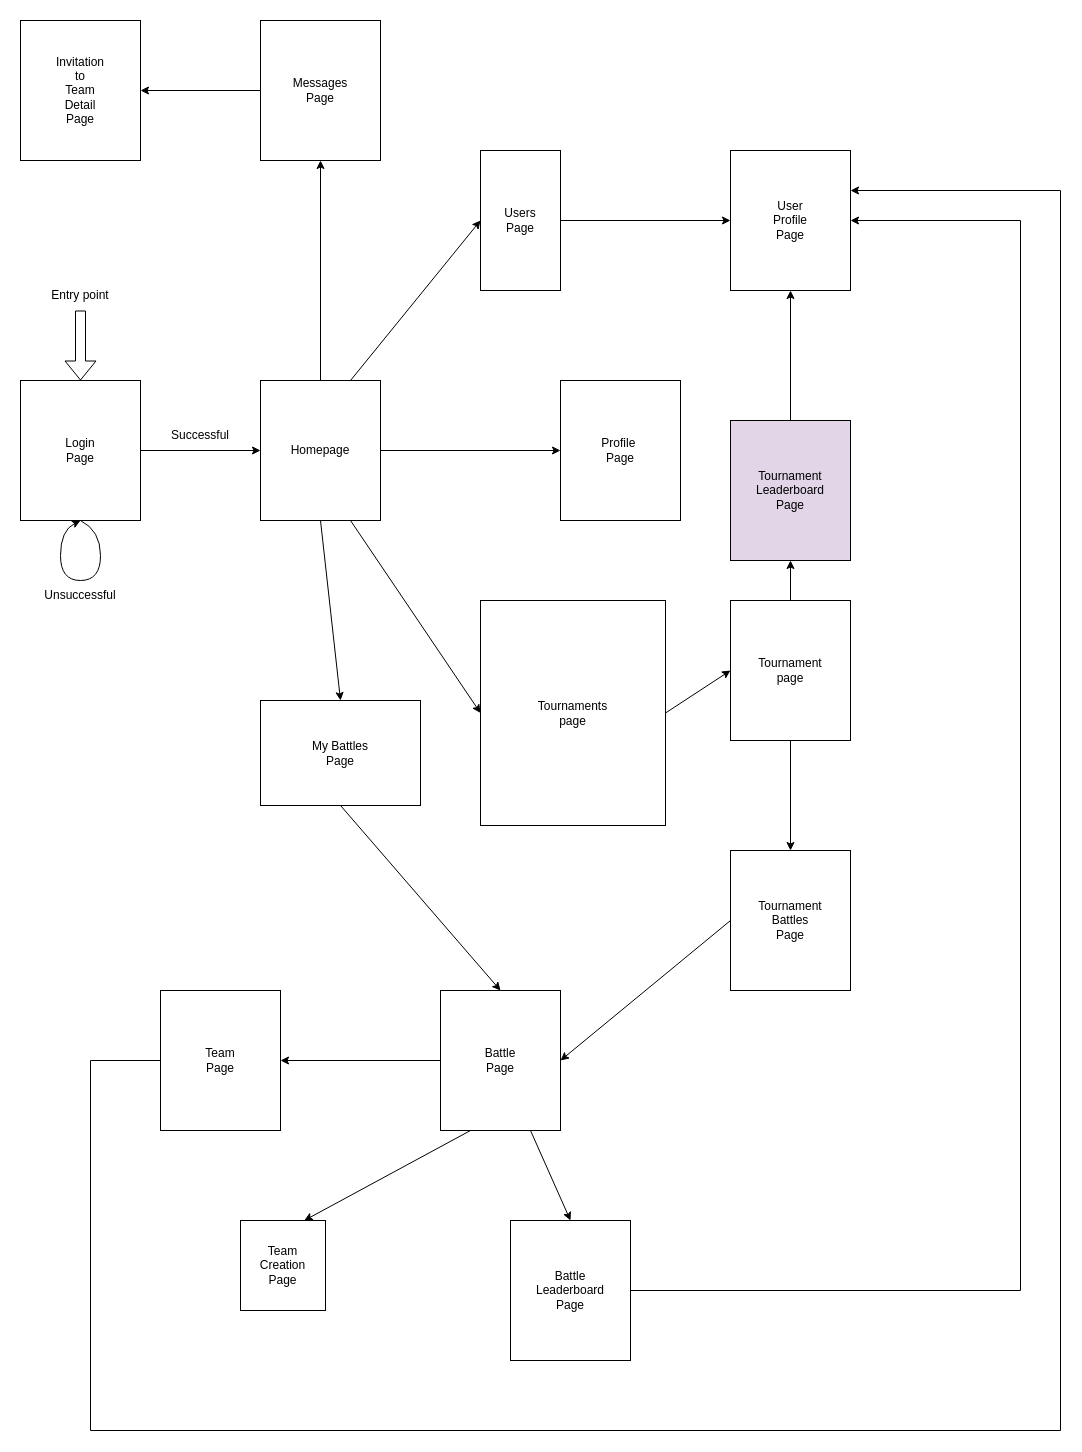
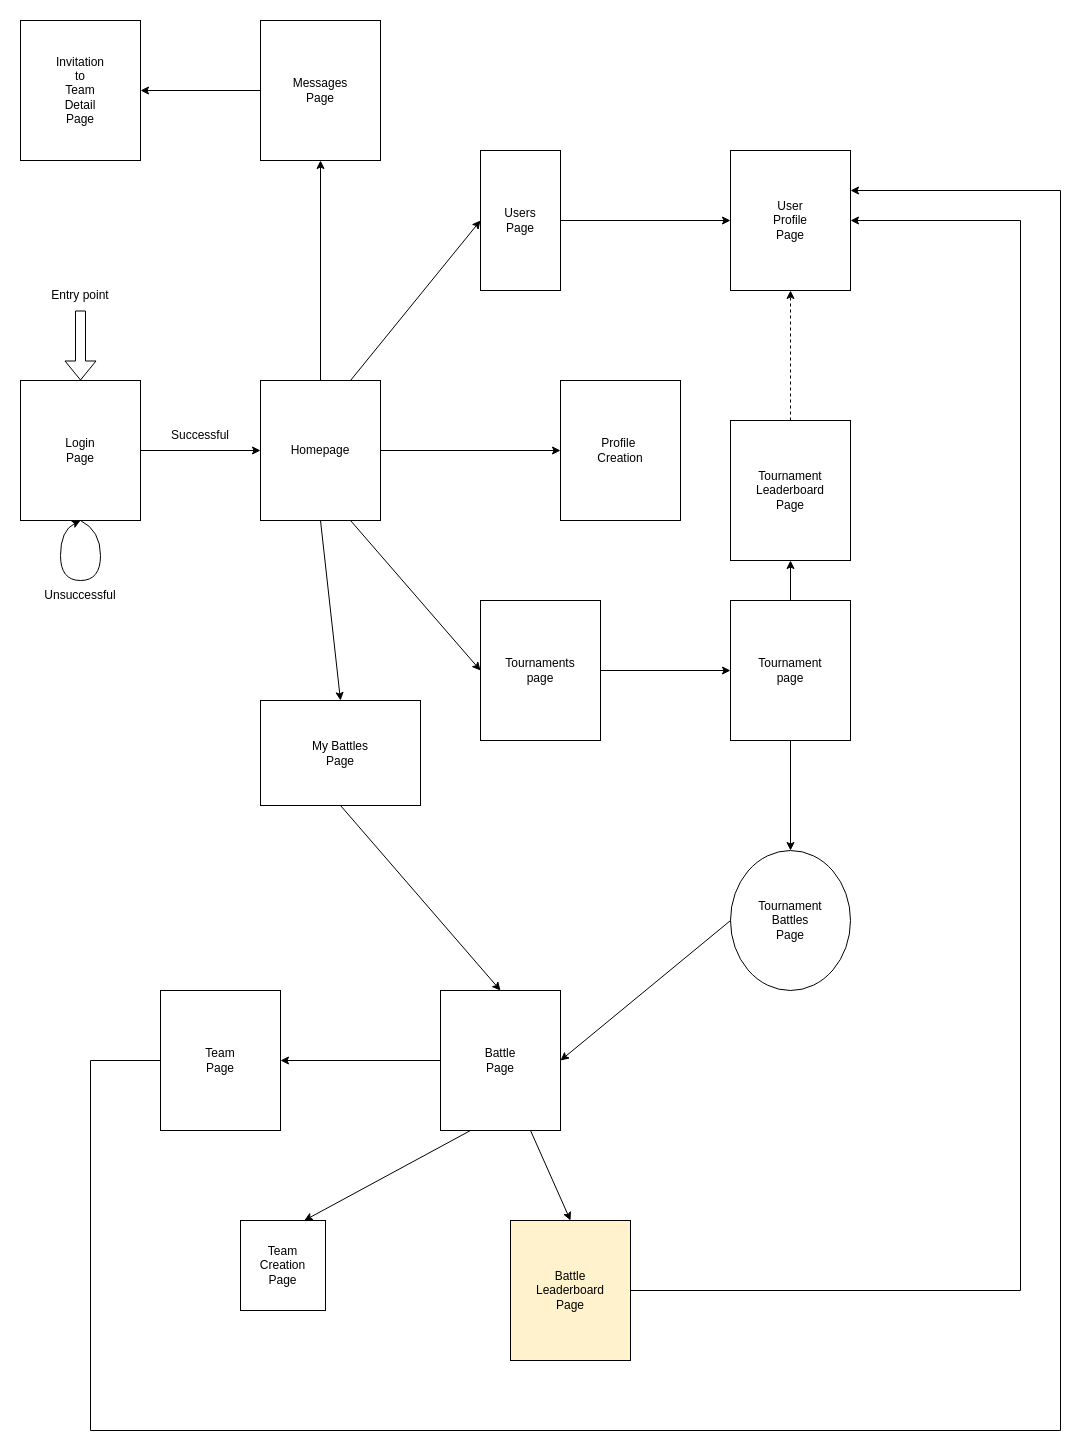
(791, 359) -> (791, 359)
(621, 451) -> (621, 451)
(791, 491) -> (791, 491)
(573, 713) -> (541, 671)
(791, 921) -> (791, 921)
(571, 1291) -> (571, 1291)
